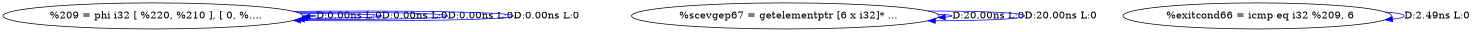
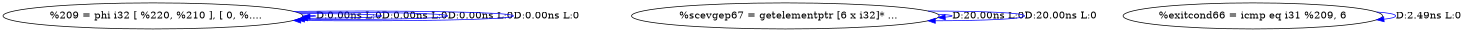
(1257, 16) -> (1253, 16)
